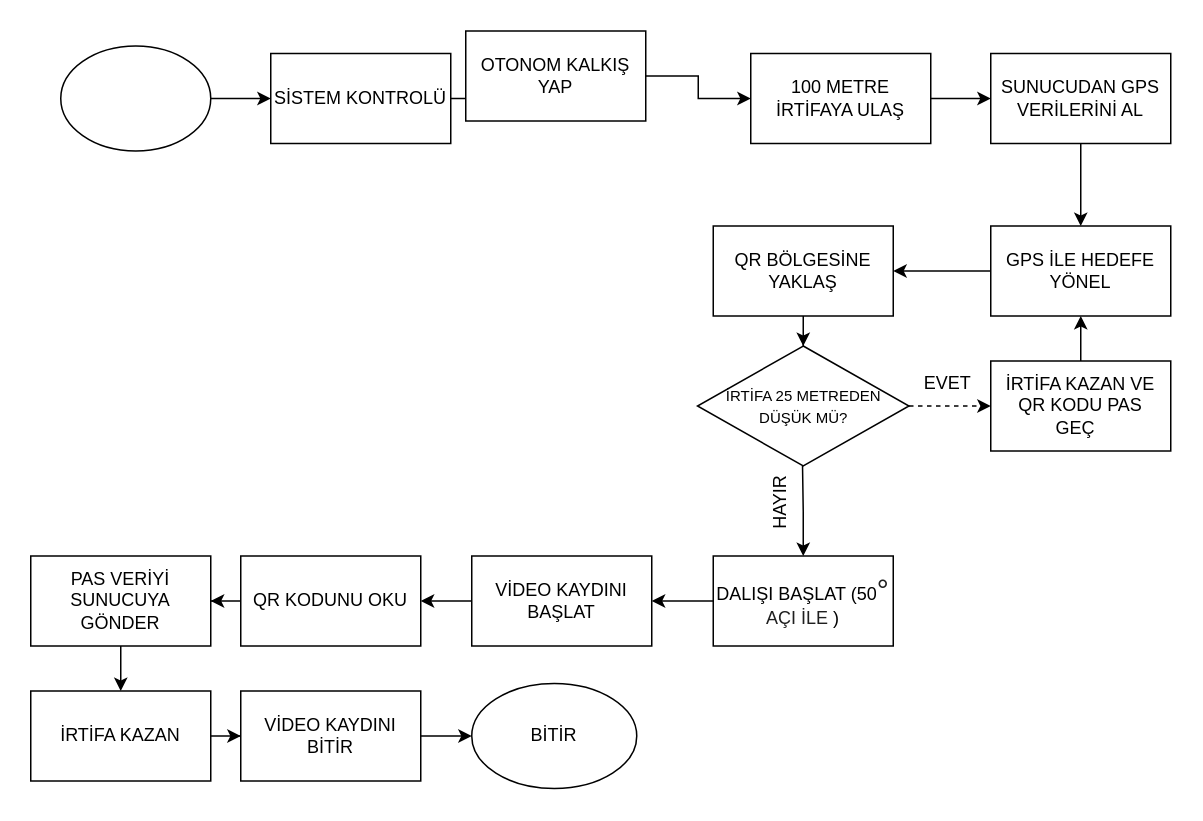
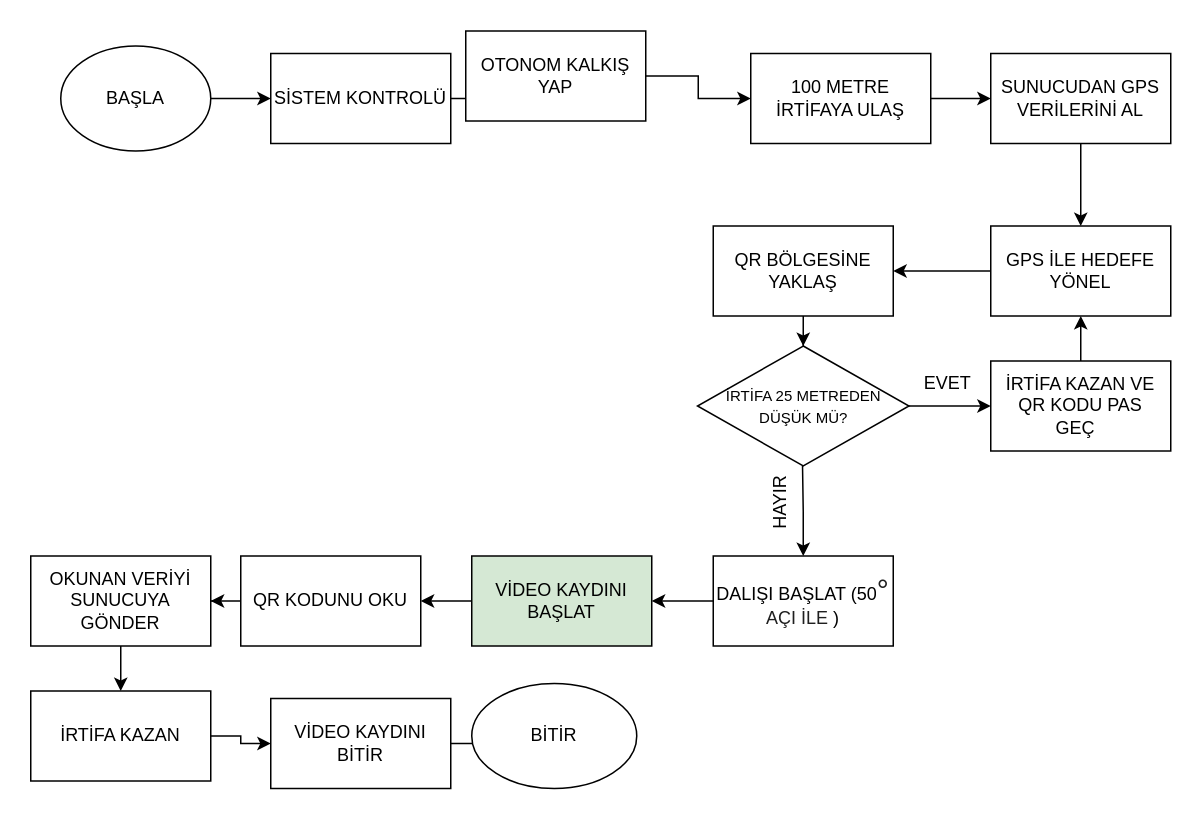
none -> (136, 98)
(946, 406) -> (946, 406)
(121, 601) -> (121, 601)
(562, 601) -> (562, 601)
(331, 736) -> (361, 743)
